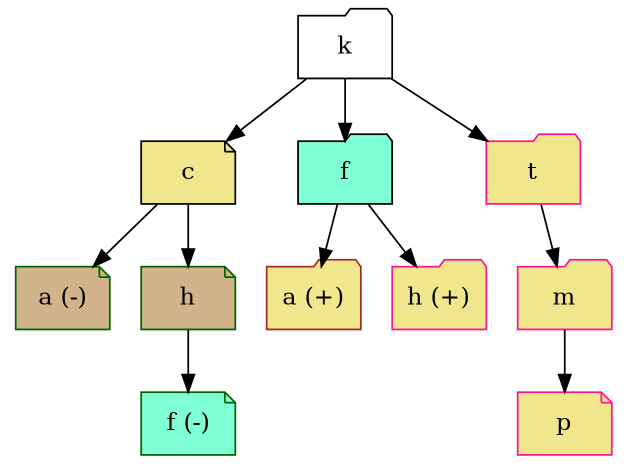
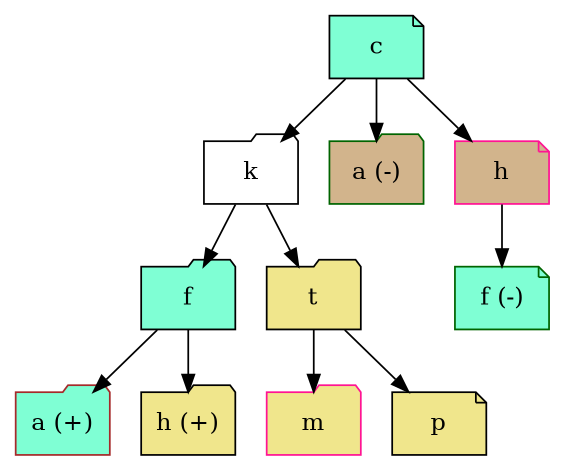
(274, 104) -> (320, 104)
(188, 173) -> (376, 47)
(533, 173) -> (314, 298)
(63, 298) -> (376, 173)
(188, 298) -> (502, 173)
(314, 298) -> (63, 424)
(439, 298) -> (188, 424)
(565, 352) -> (370, 355)
(565, 424) -> (439, 424)
